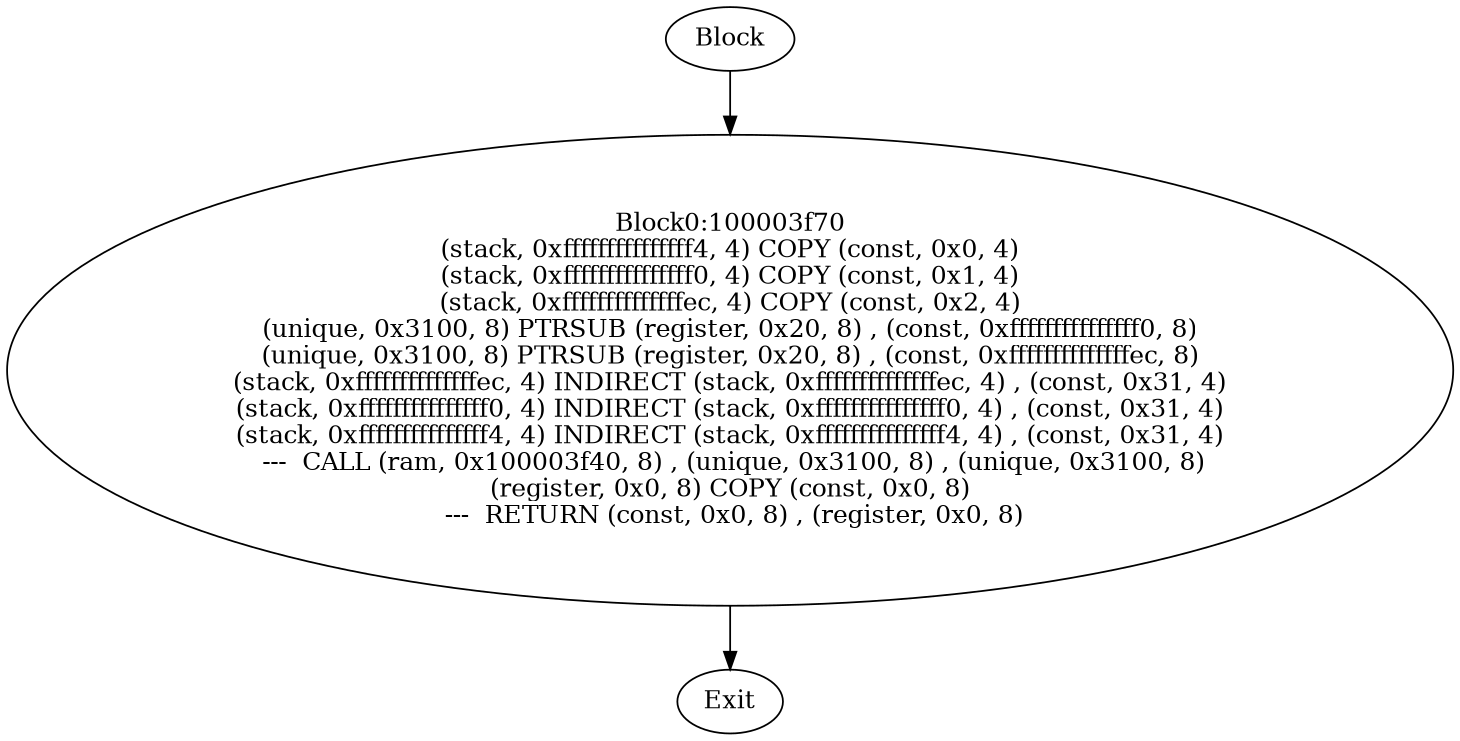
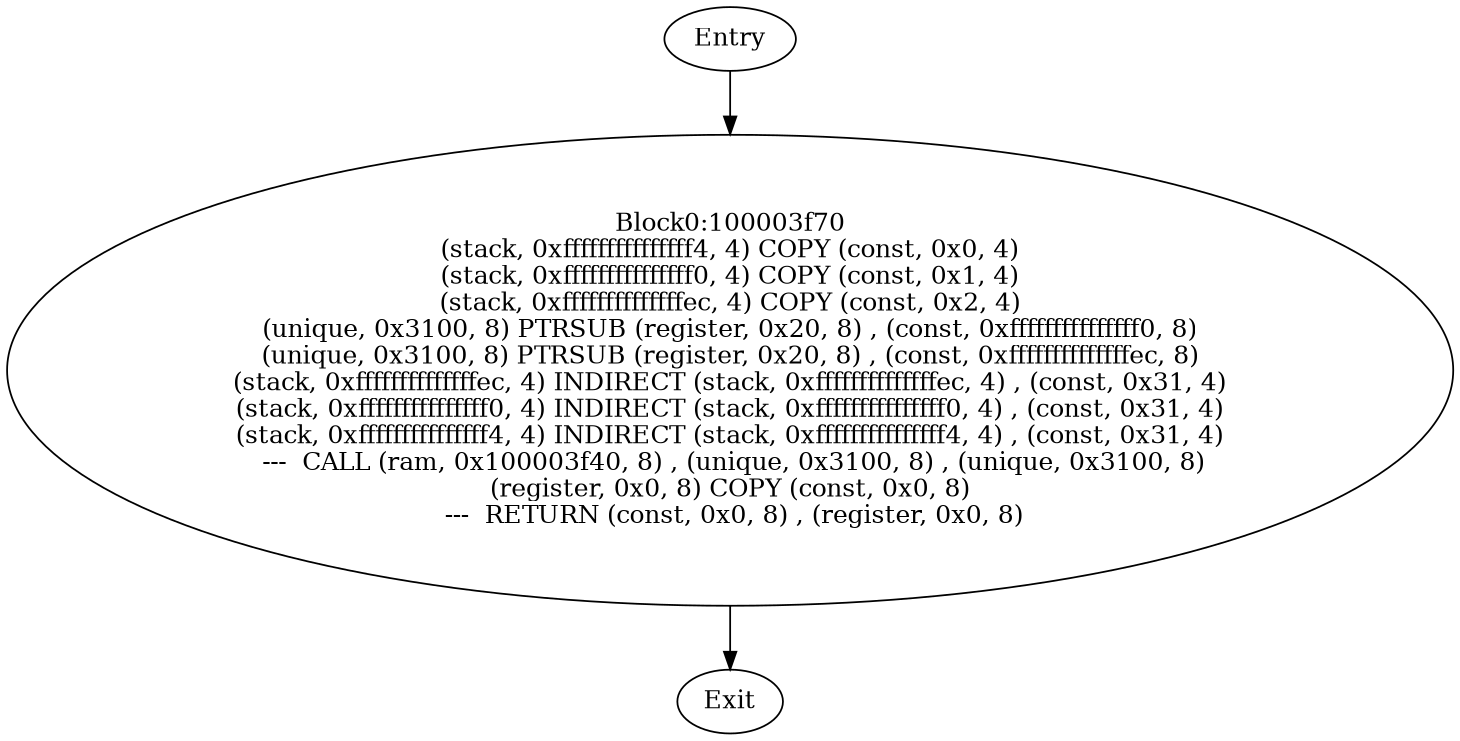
(730, 39) -> (730, 39)
